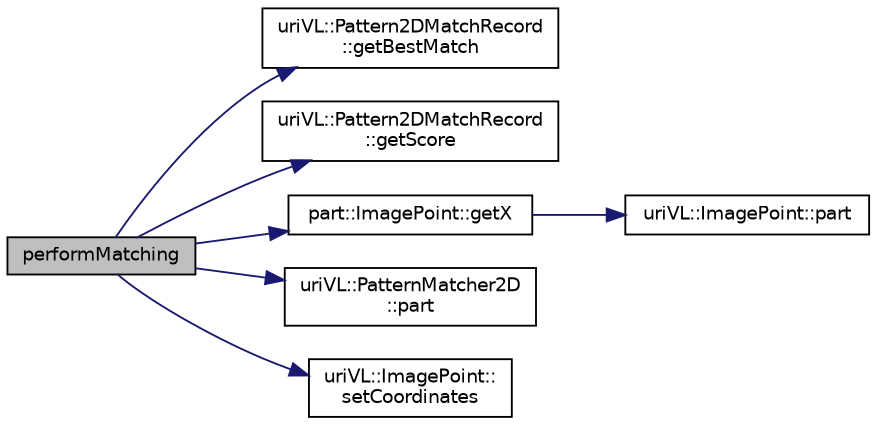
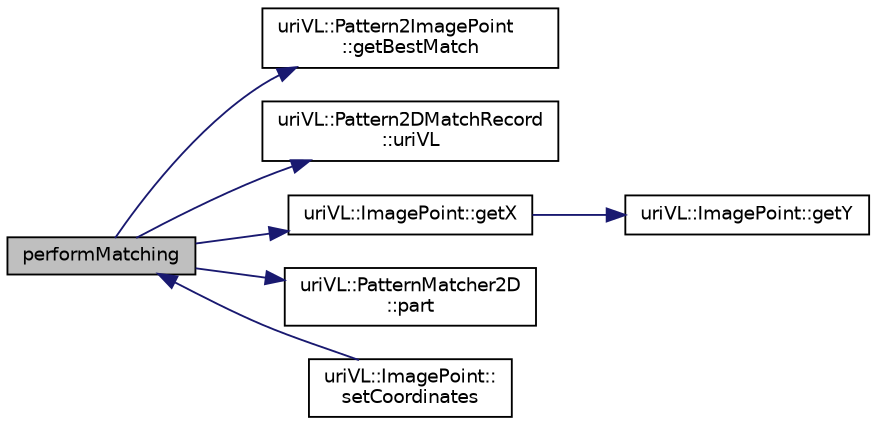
(410, 38) -> (410, 38)
(410, 131) -> (410, 131)
(410, 215) -> (410, 215)
(747, 215) -> (747, 215)
(200, 328) -> (265, 326)
